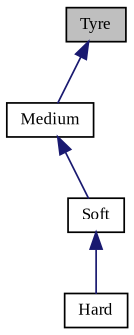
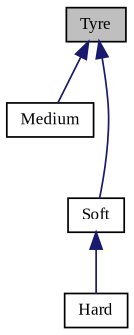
(77, 175) -> (108, 128)
